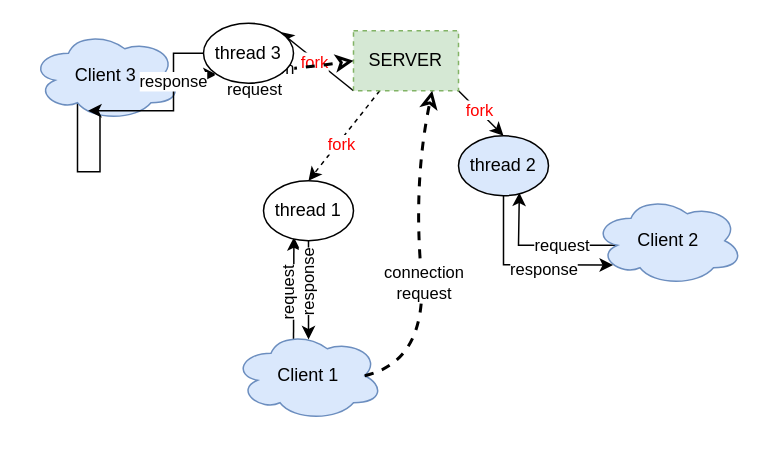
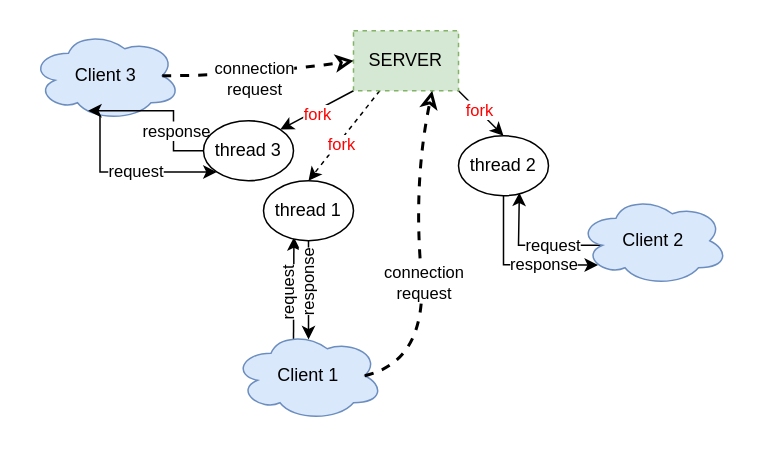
(248, 53) -> (248, 151)
(503, 166) -> (503, 166)
(668, 241) -> (653, 241)
